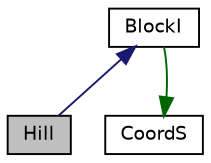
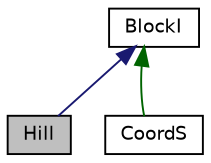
(167, 72) -> (141, 91)
